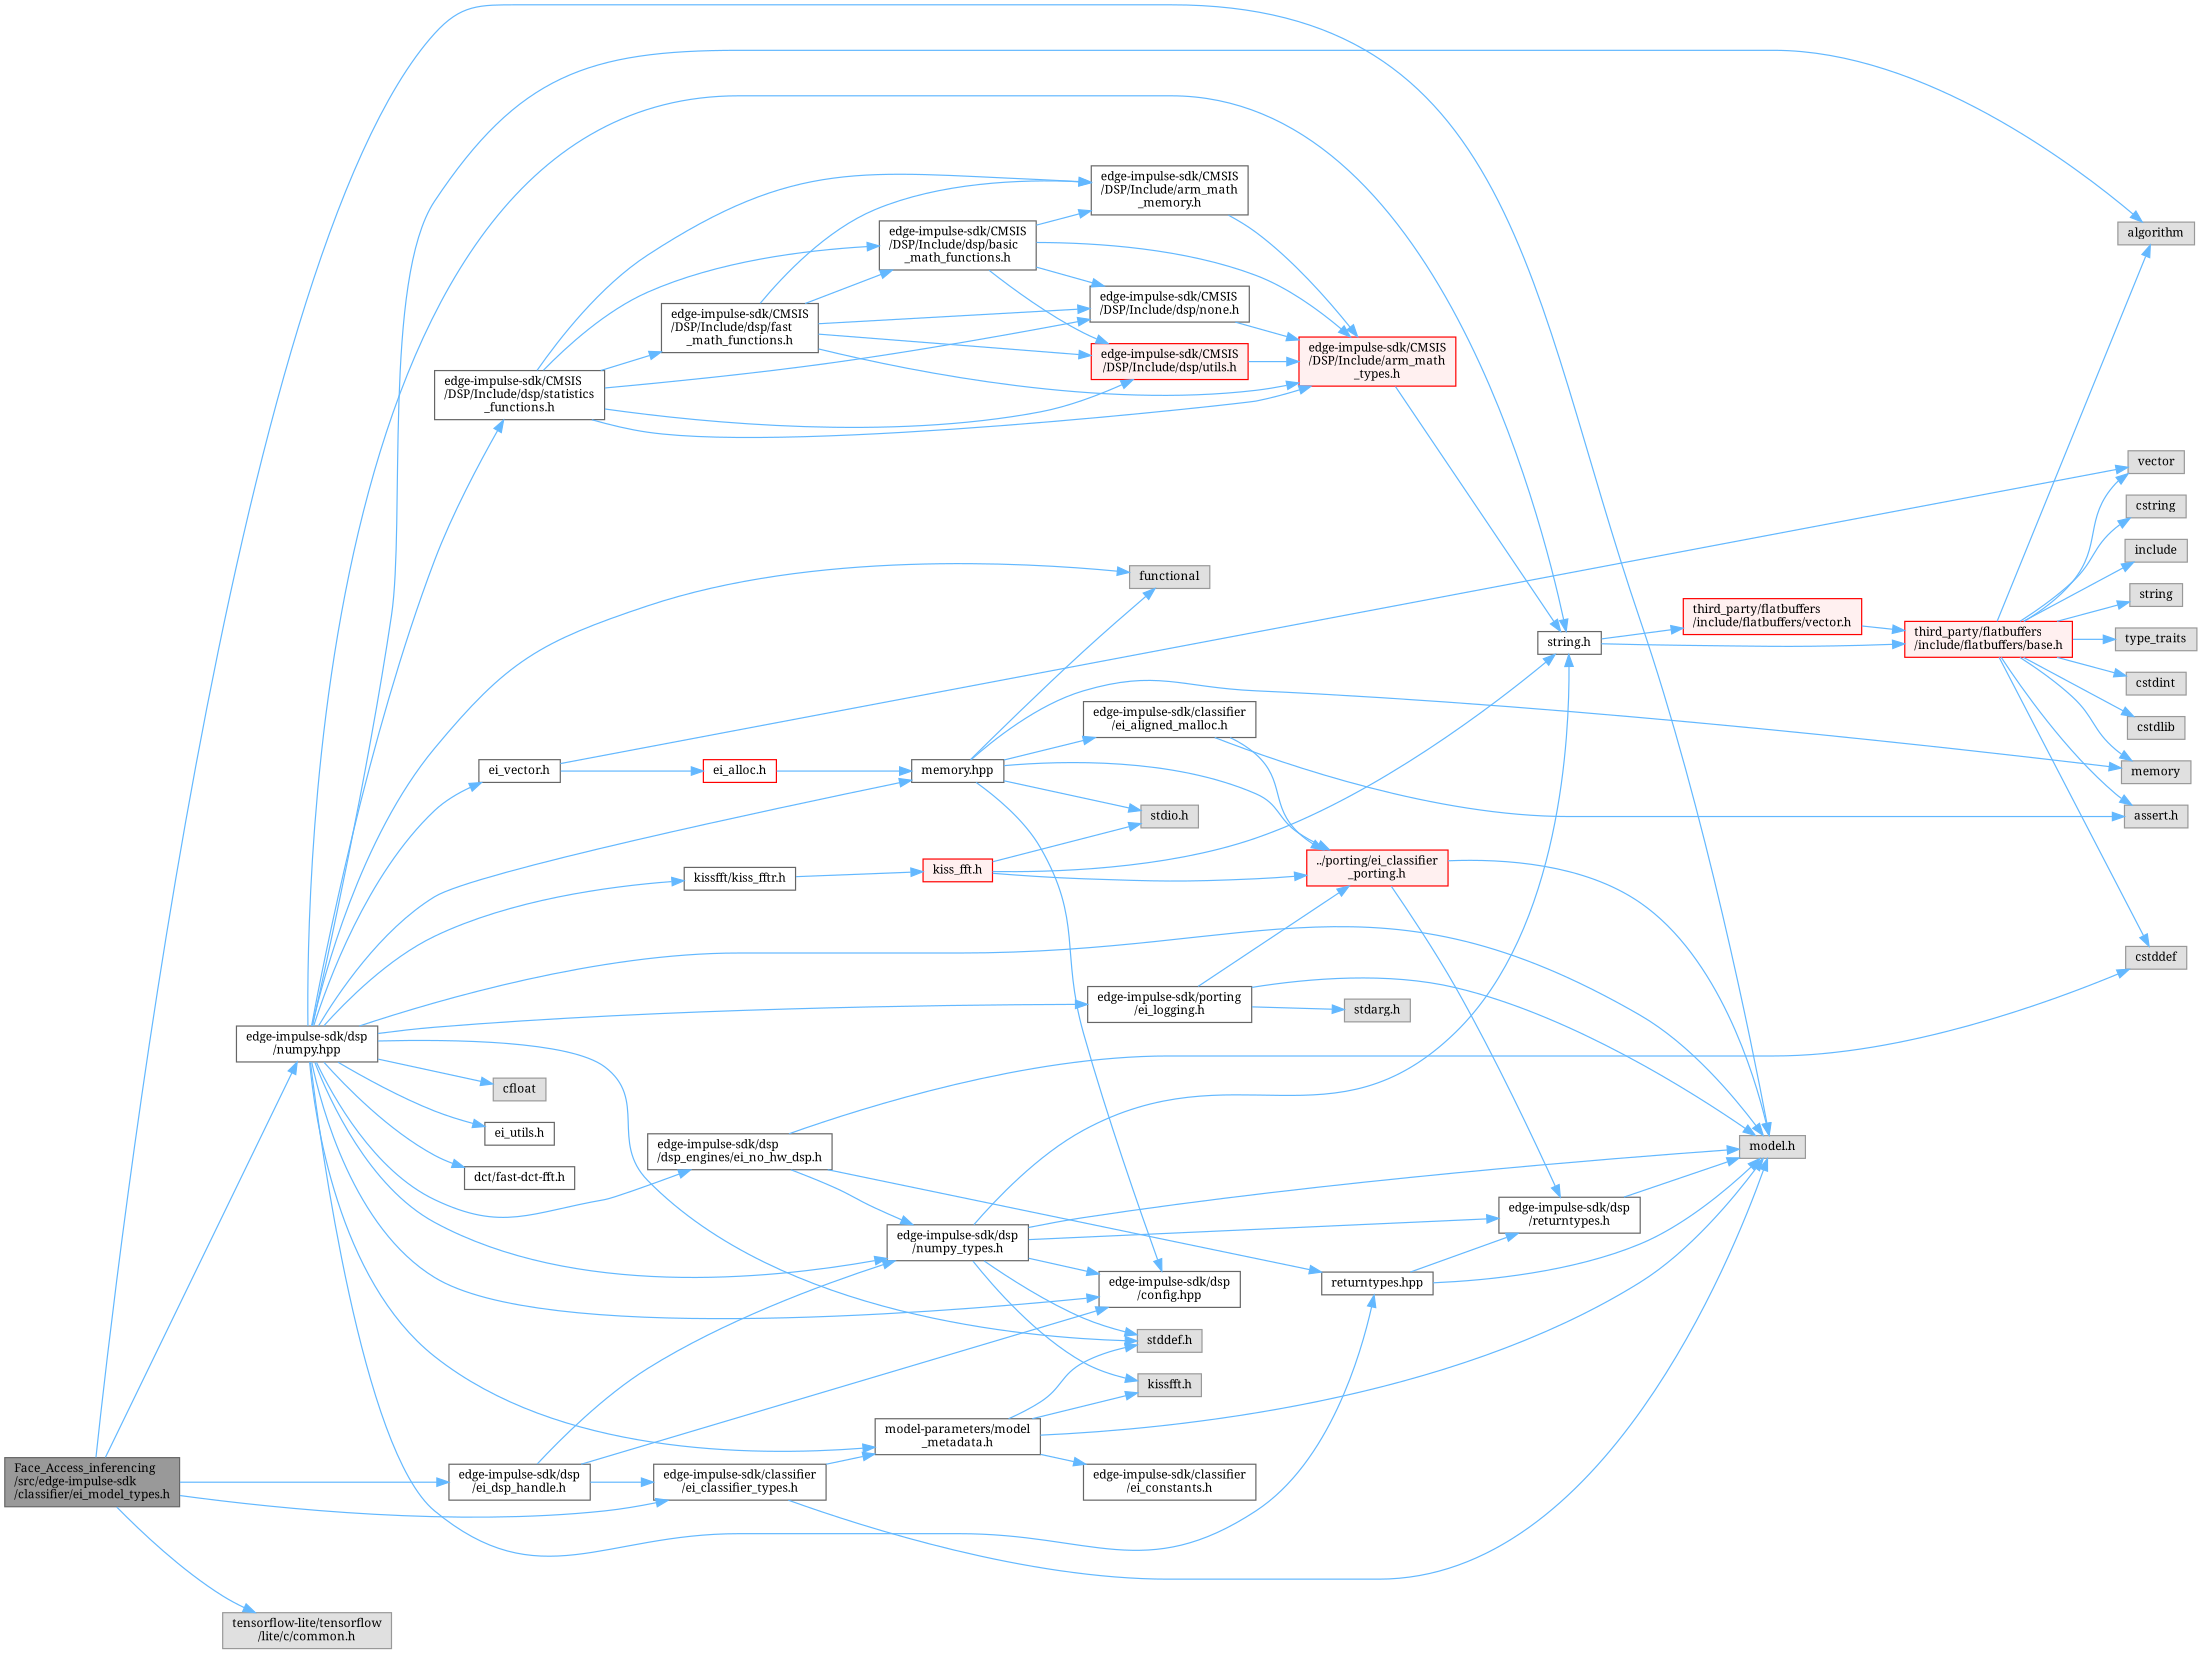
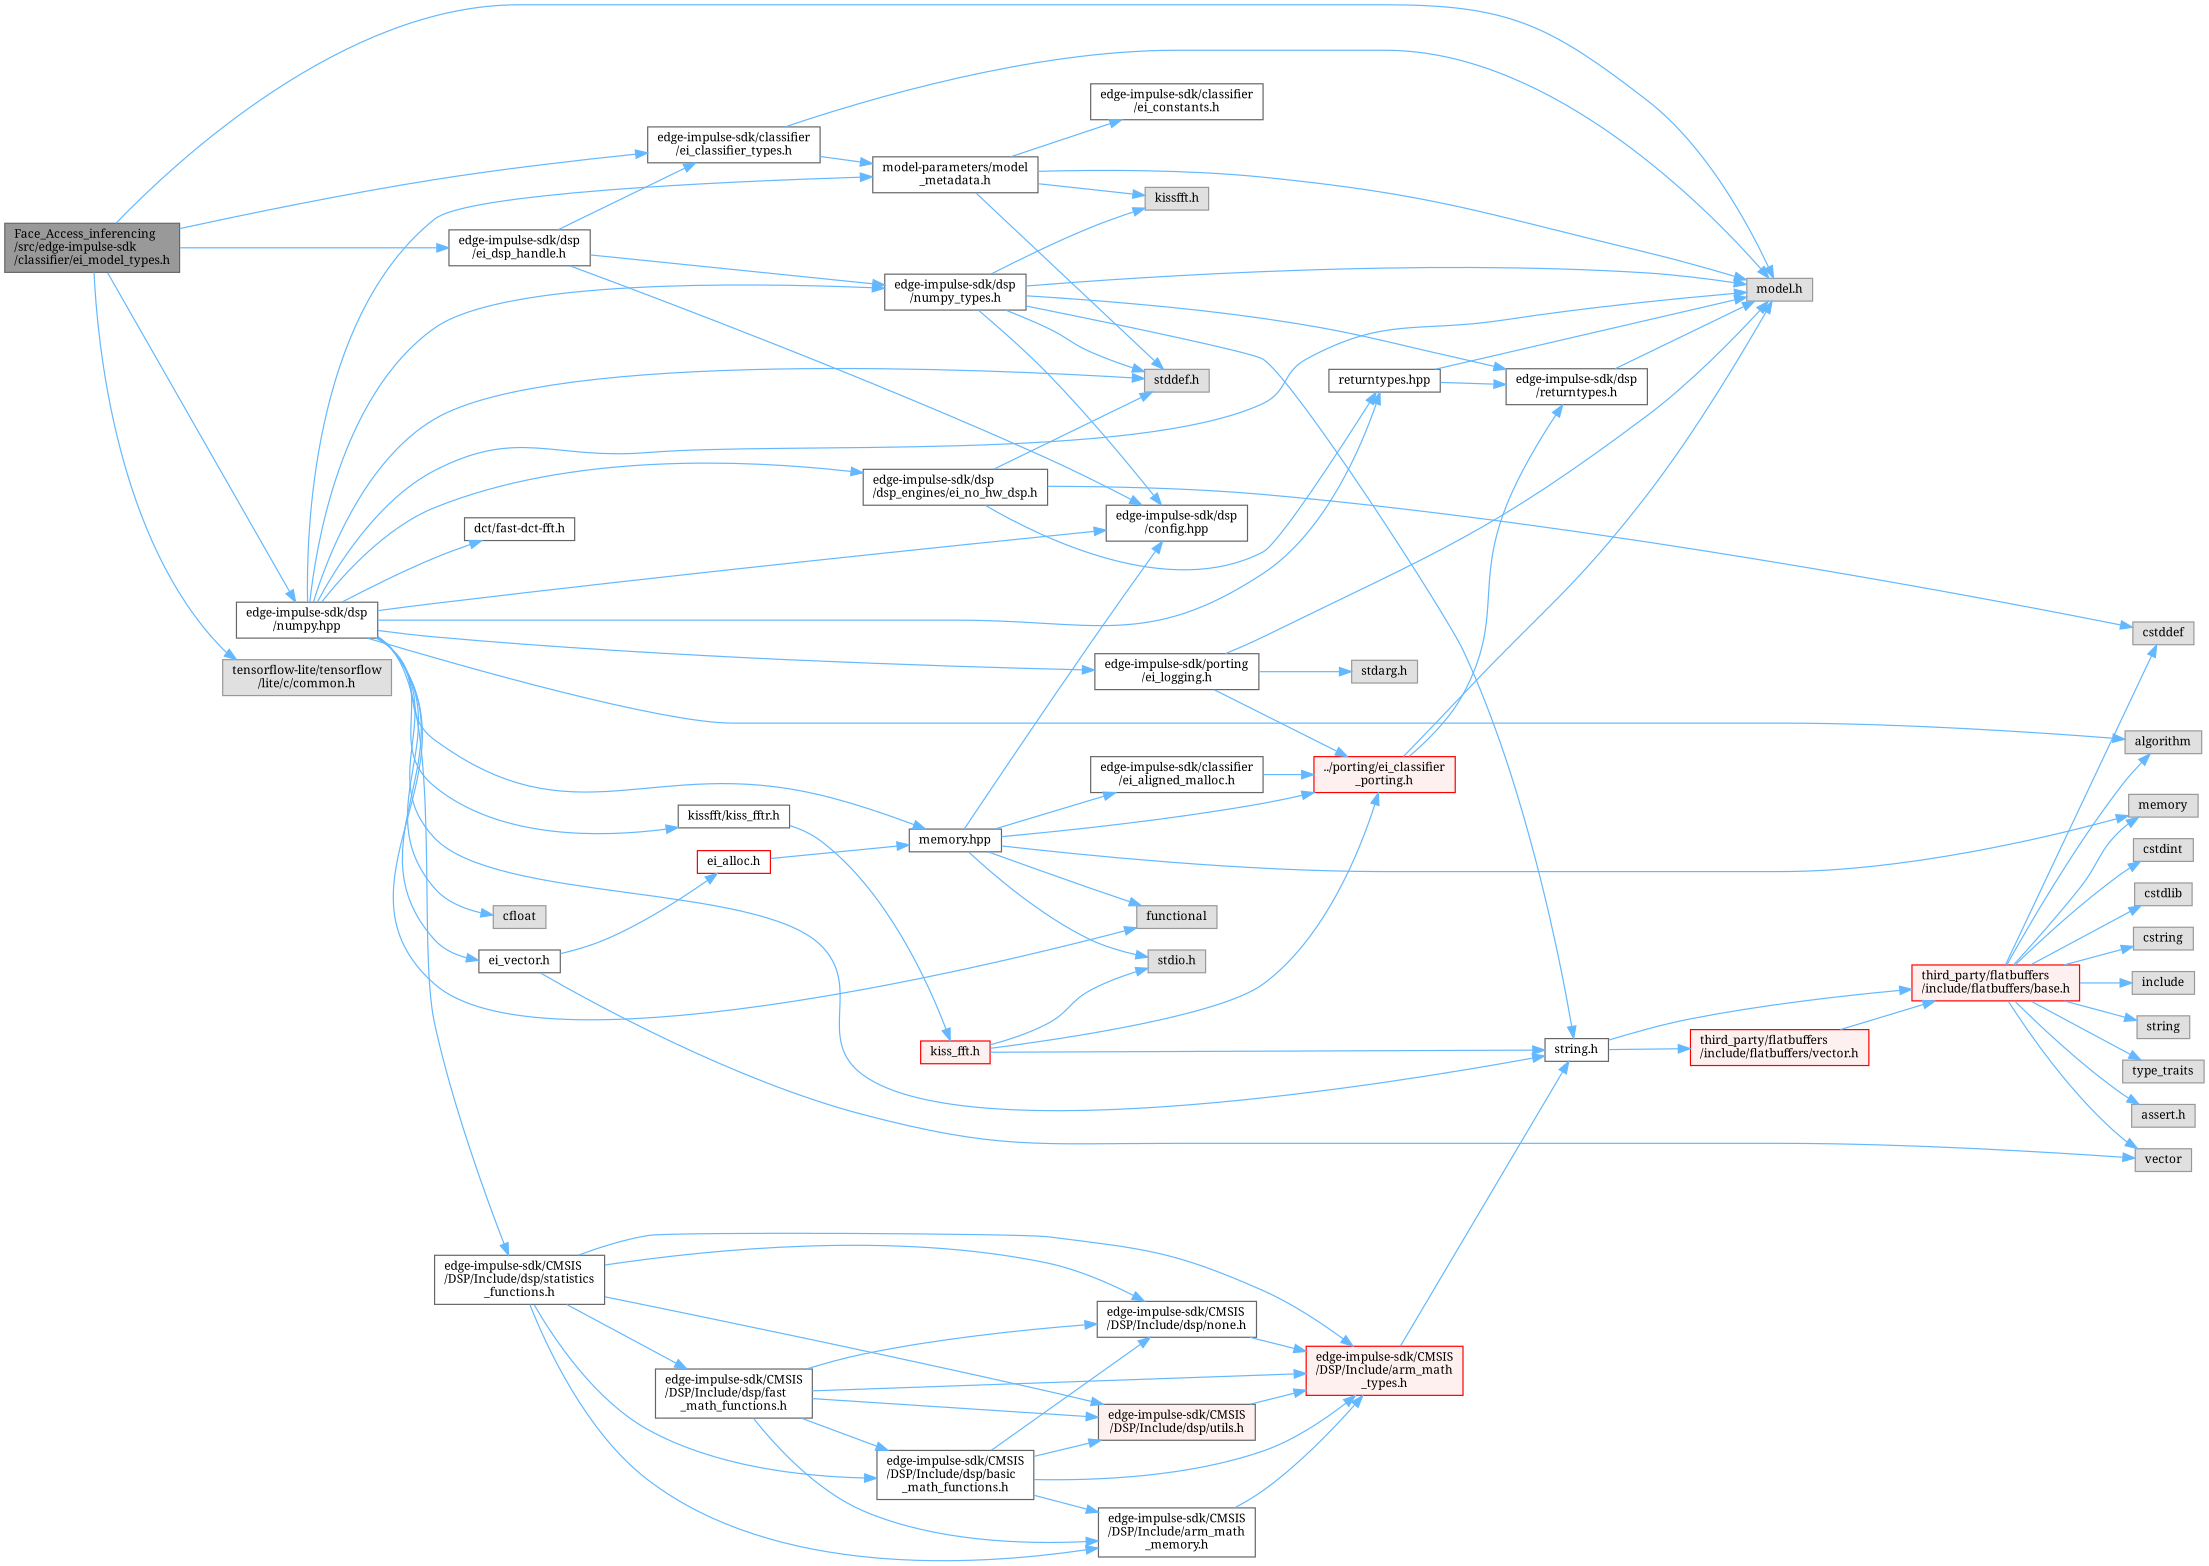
(1170, 362) -> (1177, 1422)
(1658, 817) -> none
(520, 1134) -> none
(847, 1194) -> (1071, 432)
